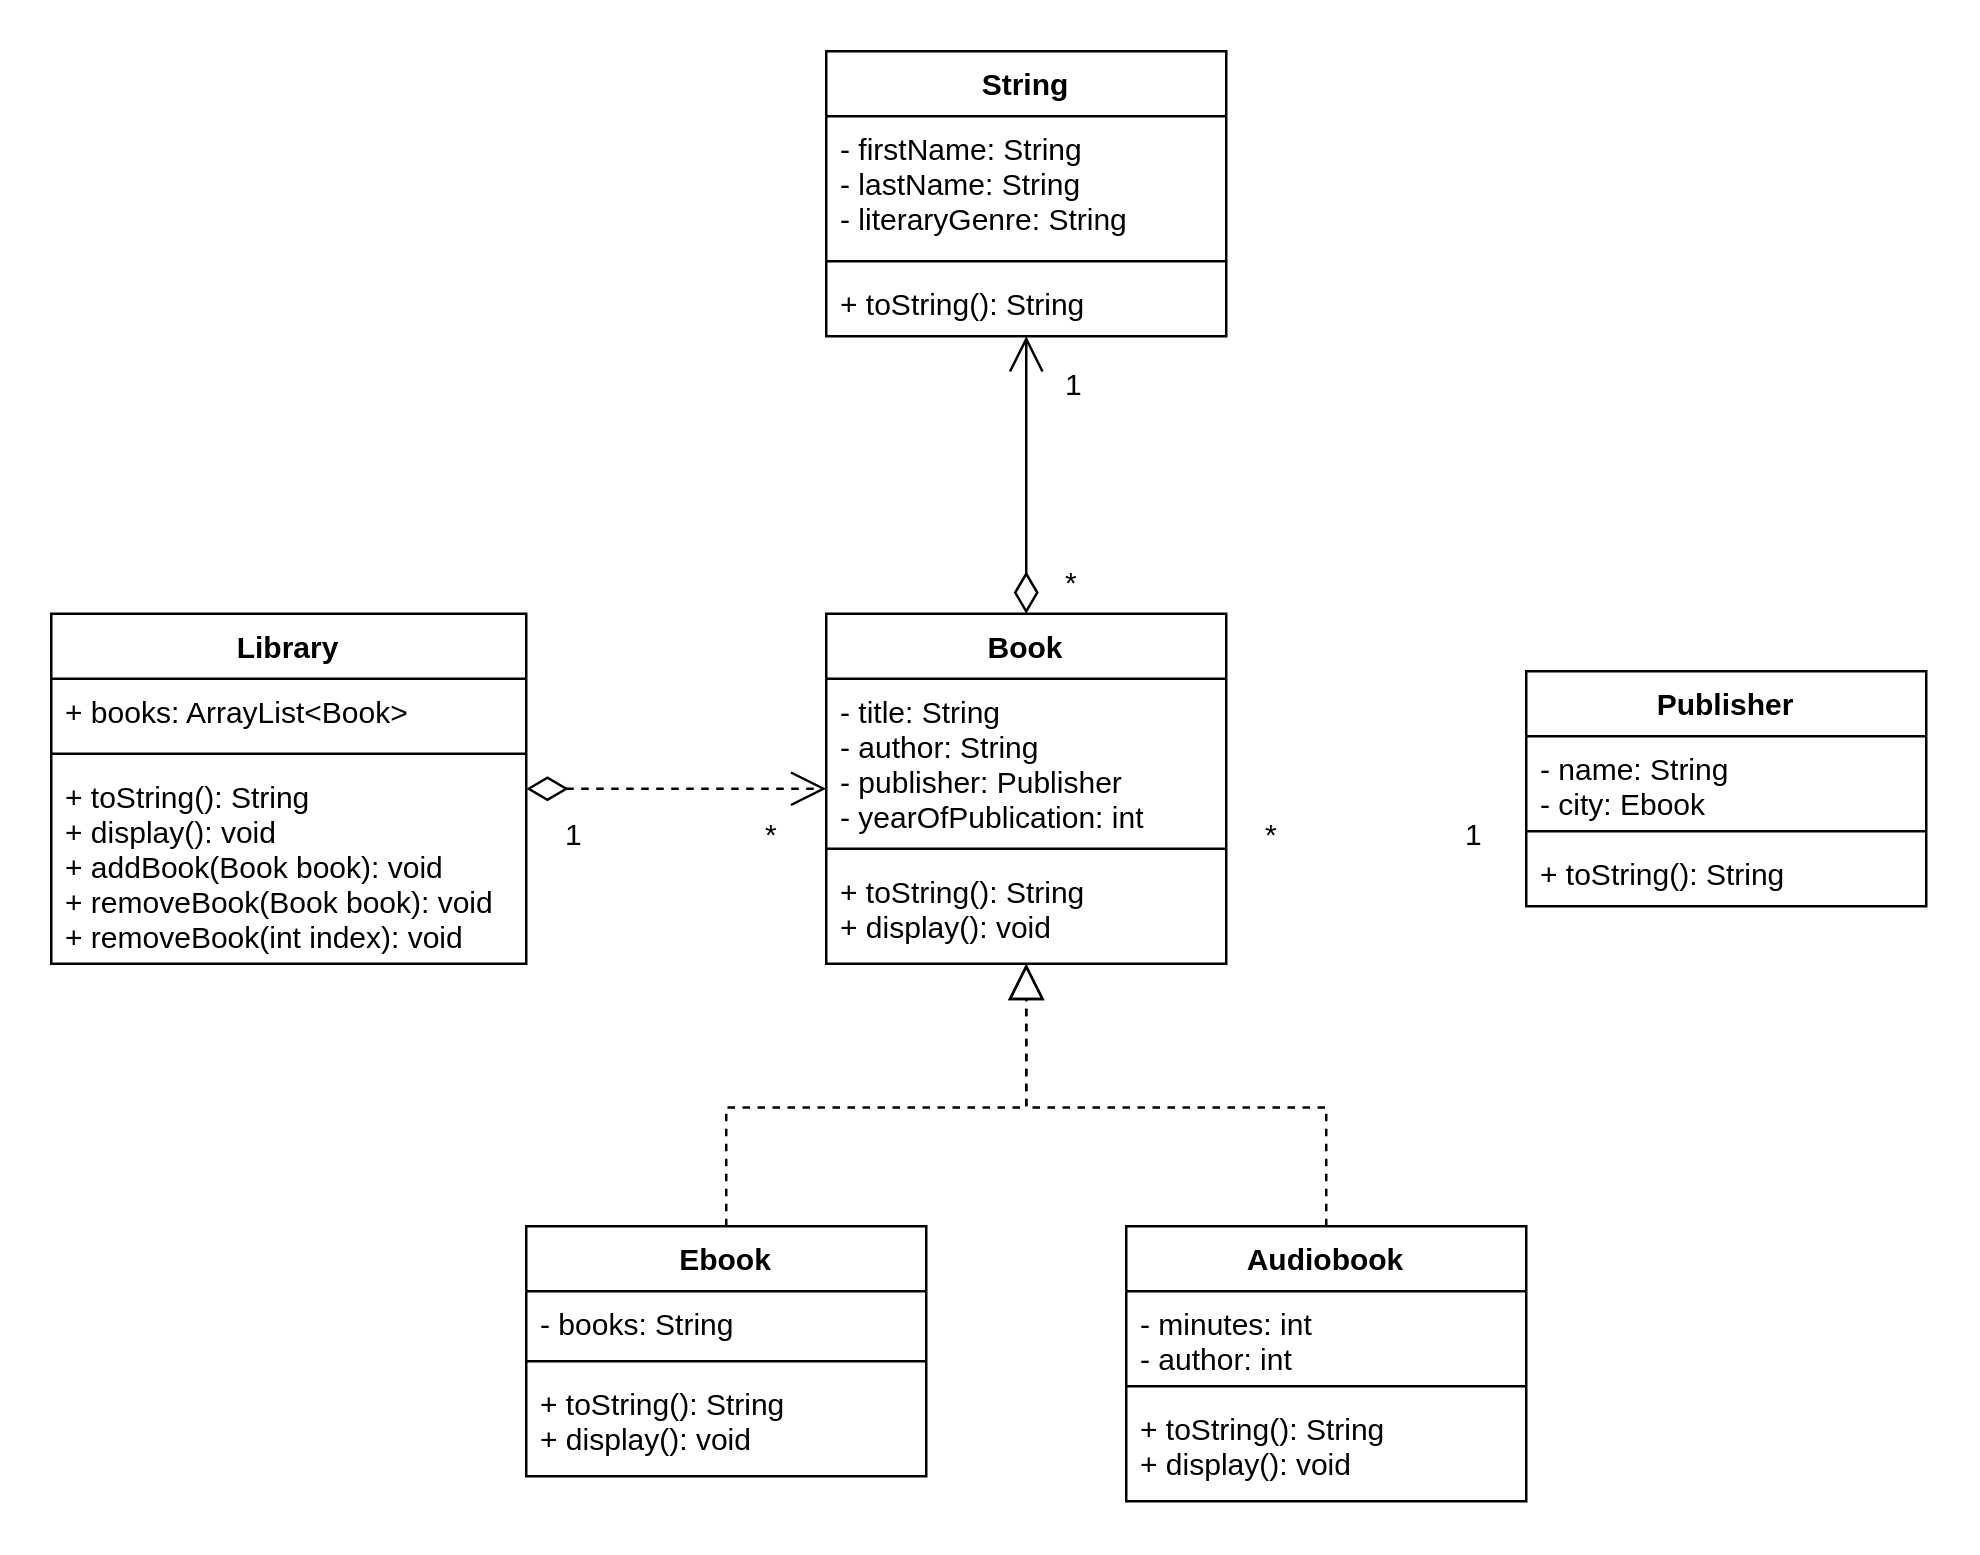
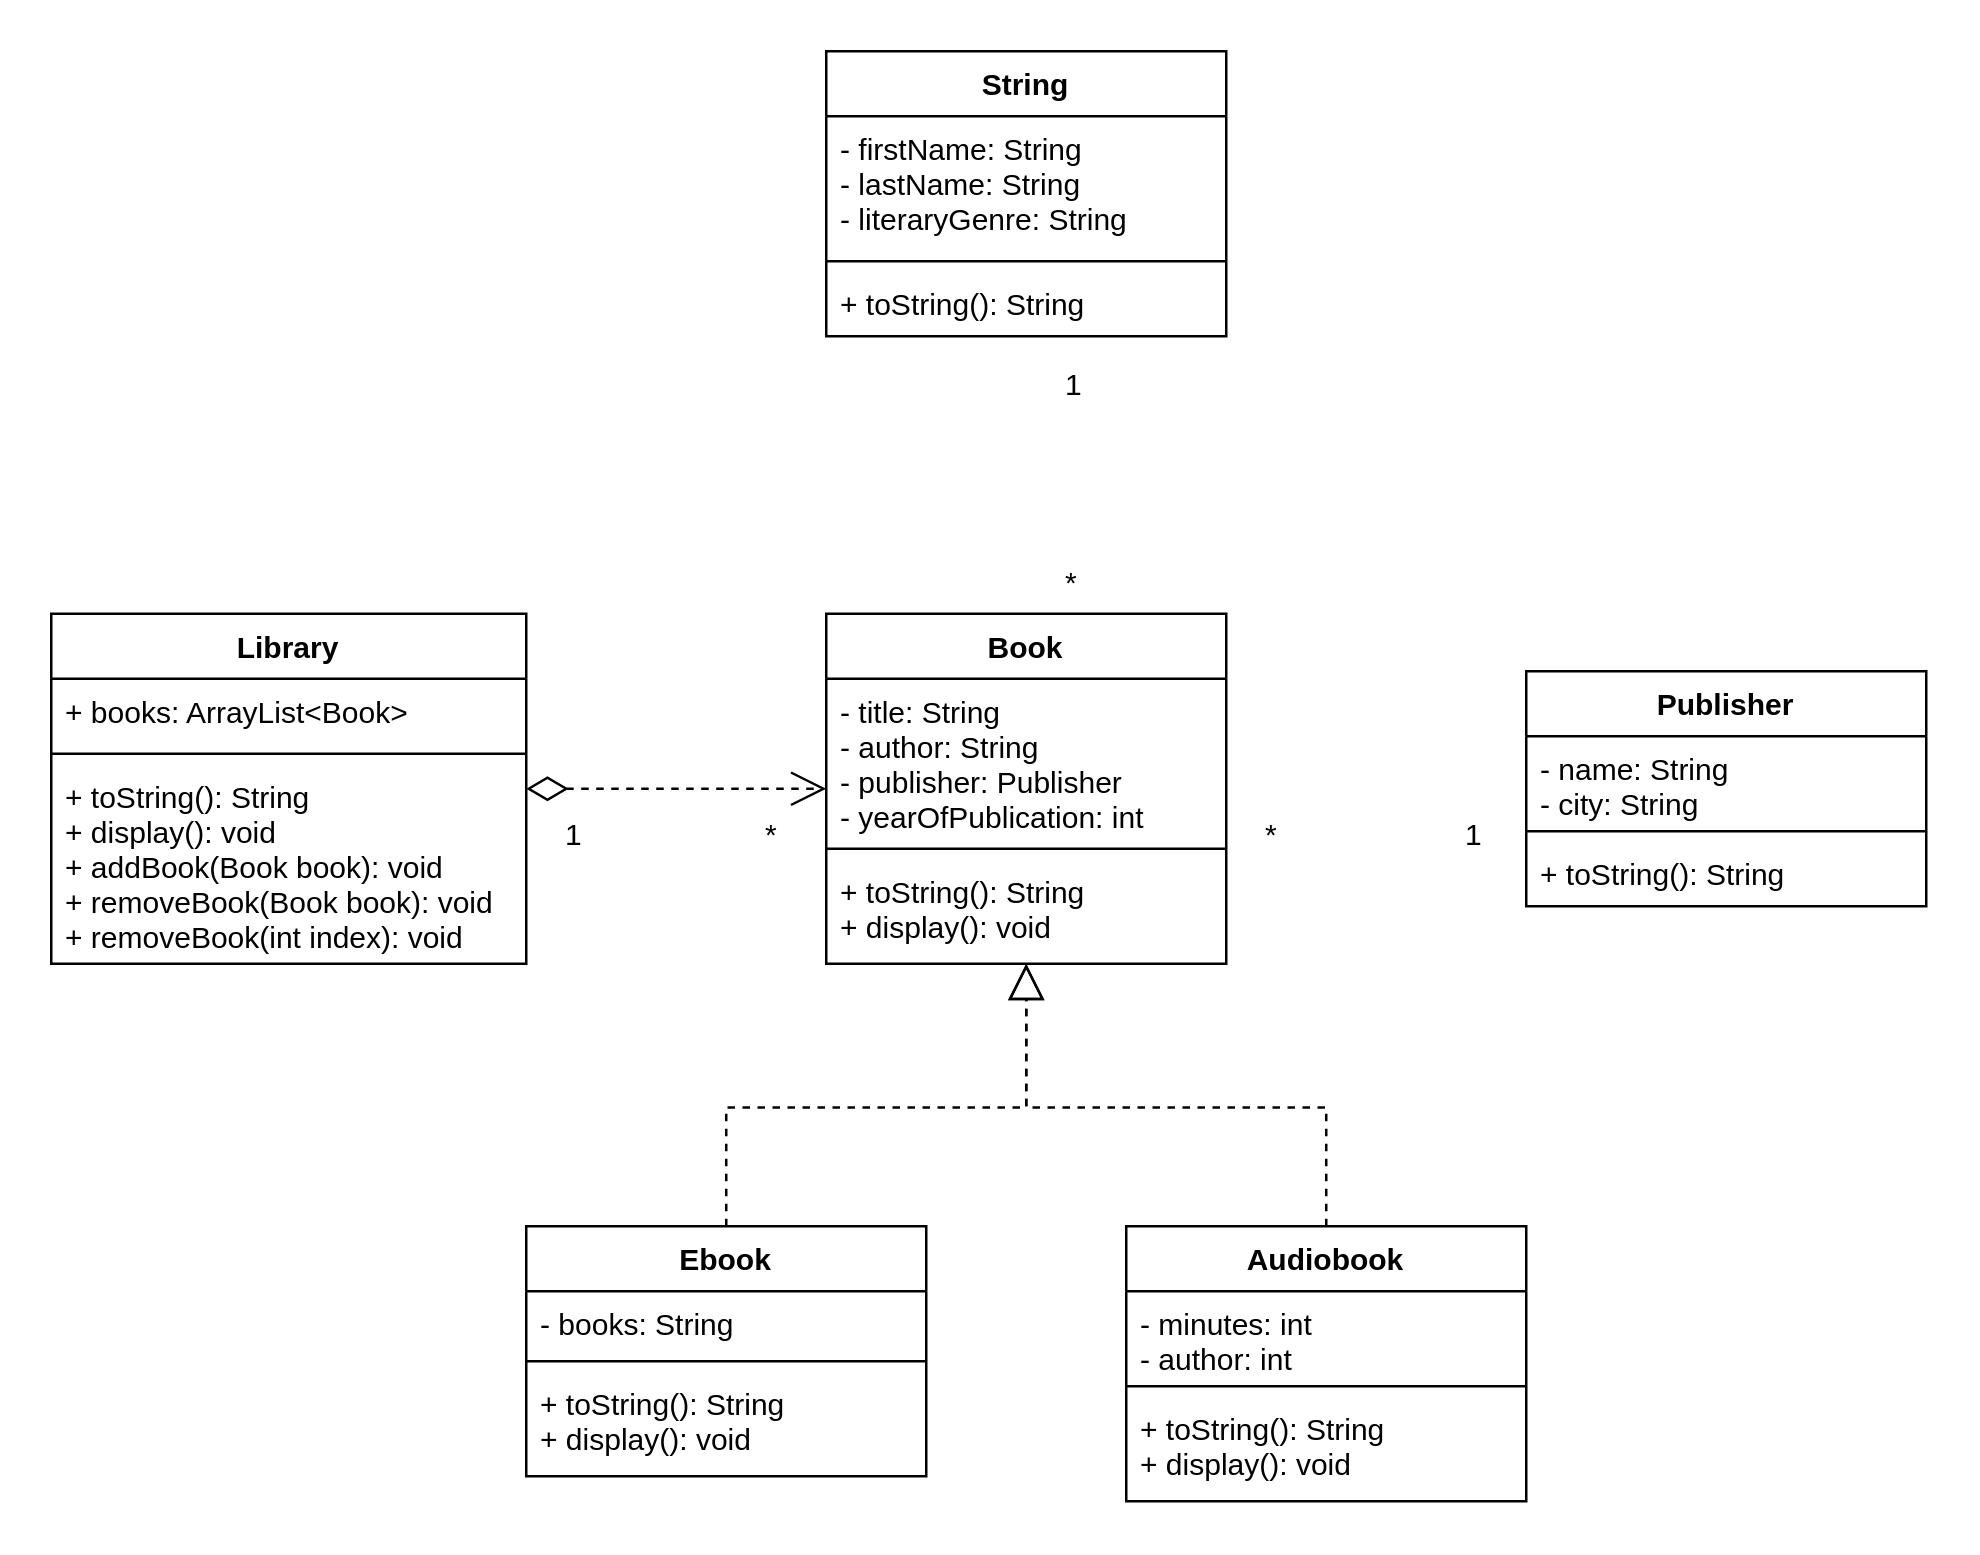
(1026, 458) -> none
(1642, 770) -> (1642, 770)
